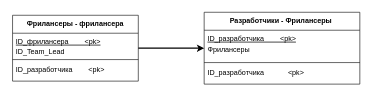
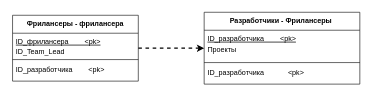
(168, 48) -> (168, 48)
(228, 50) -> (222, 50)
